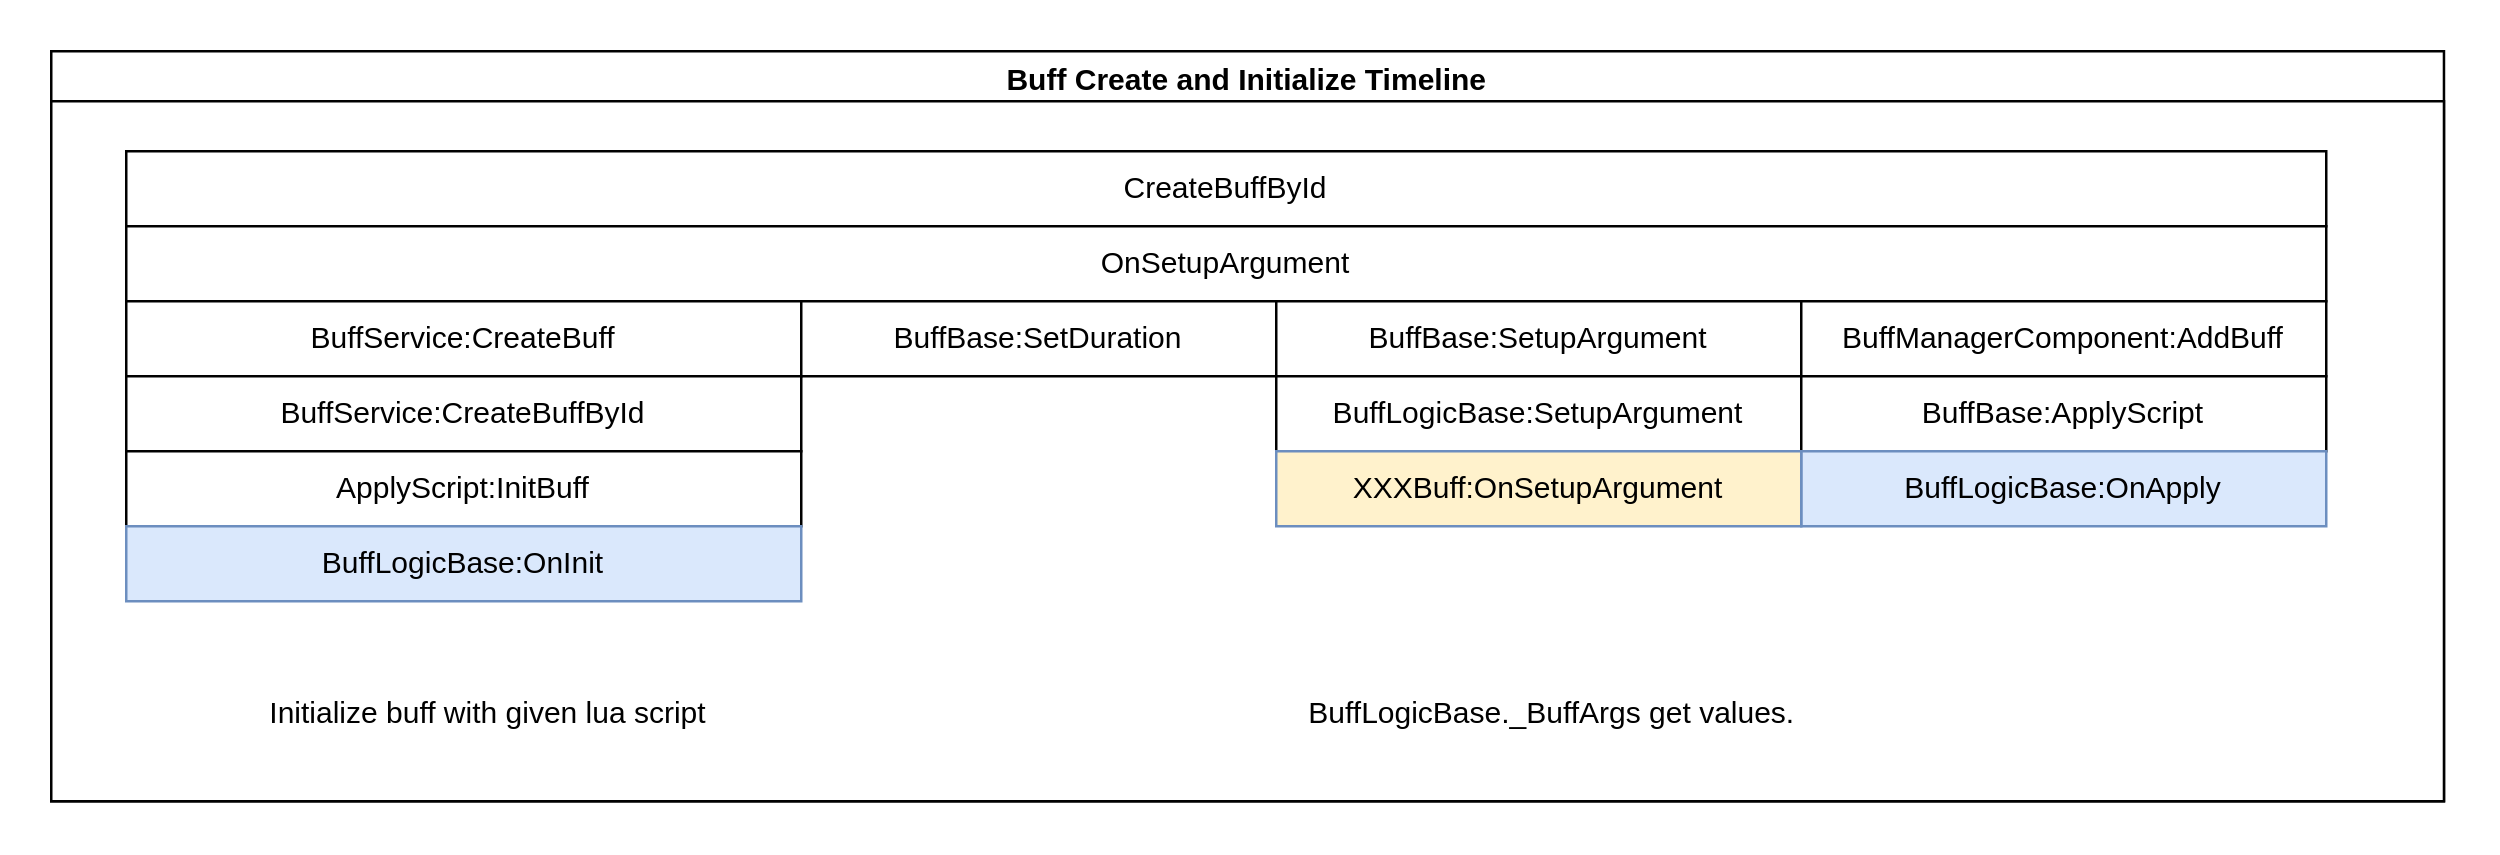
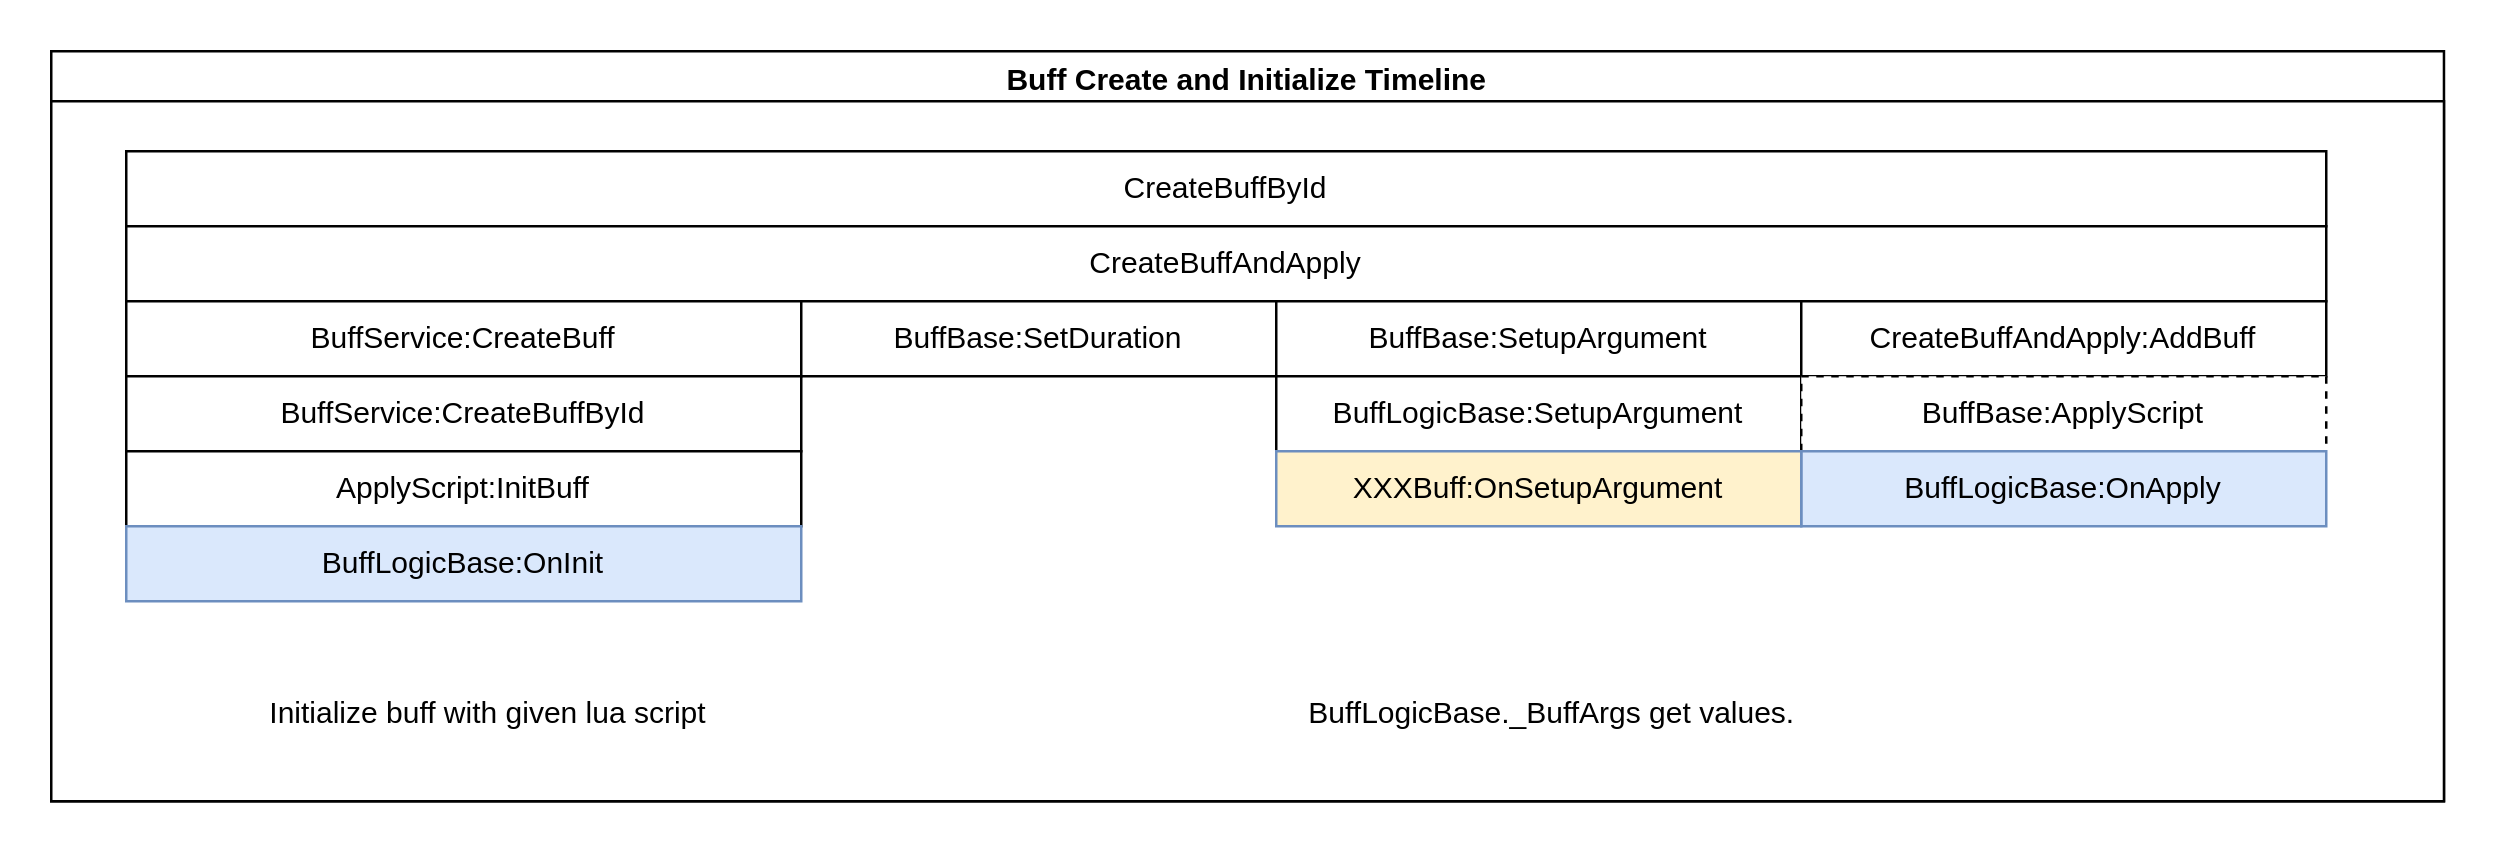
(1226, 264) -> (1226, 264)
(2064, 339) -> (2064, 339)
(2064, 414) -> (2064, 414)
